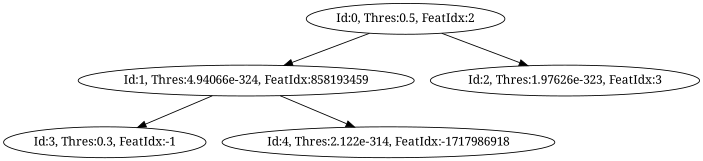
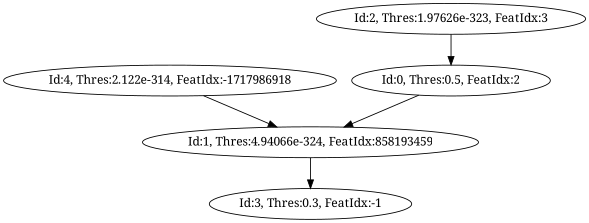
(481, 48) -> (451, 45)
(313, 110) -> (236, 110)
